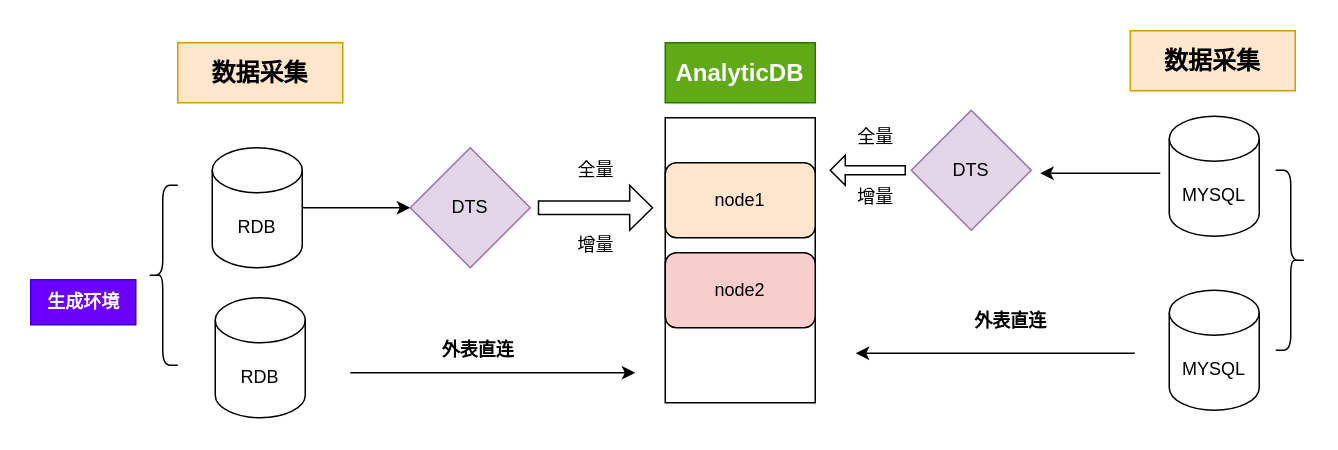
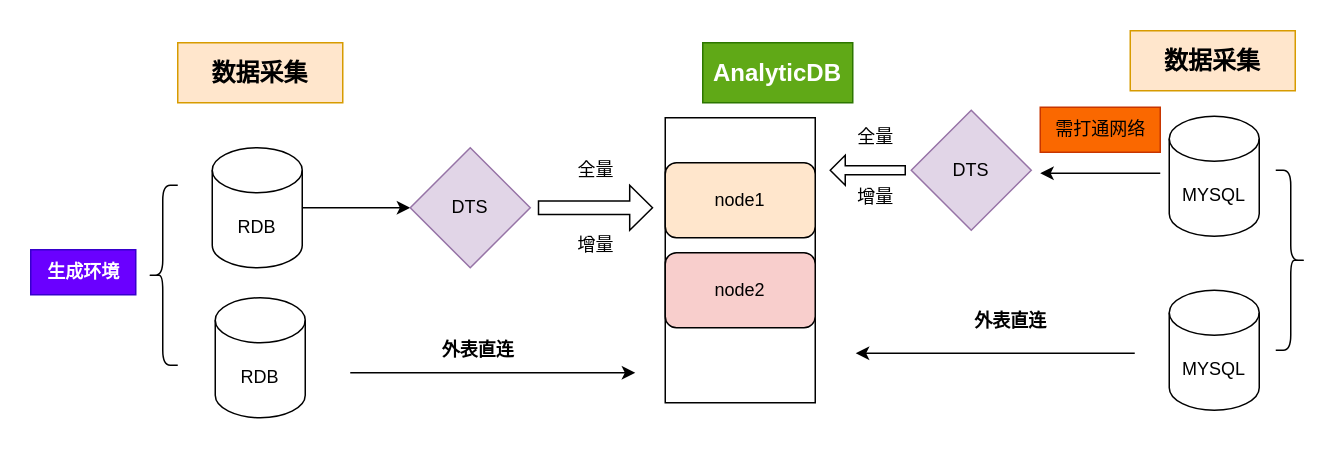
(740, 73) -> (778, 73)
none -> (1100, 130)
(83, 302) -> (83, 272)
